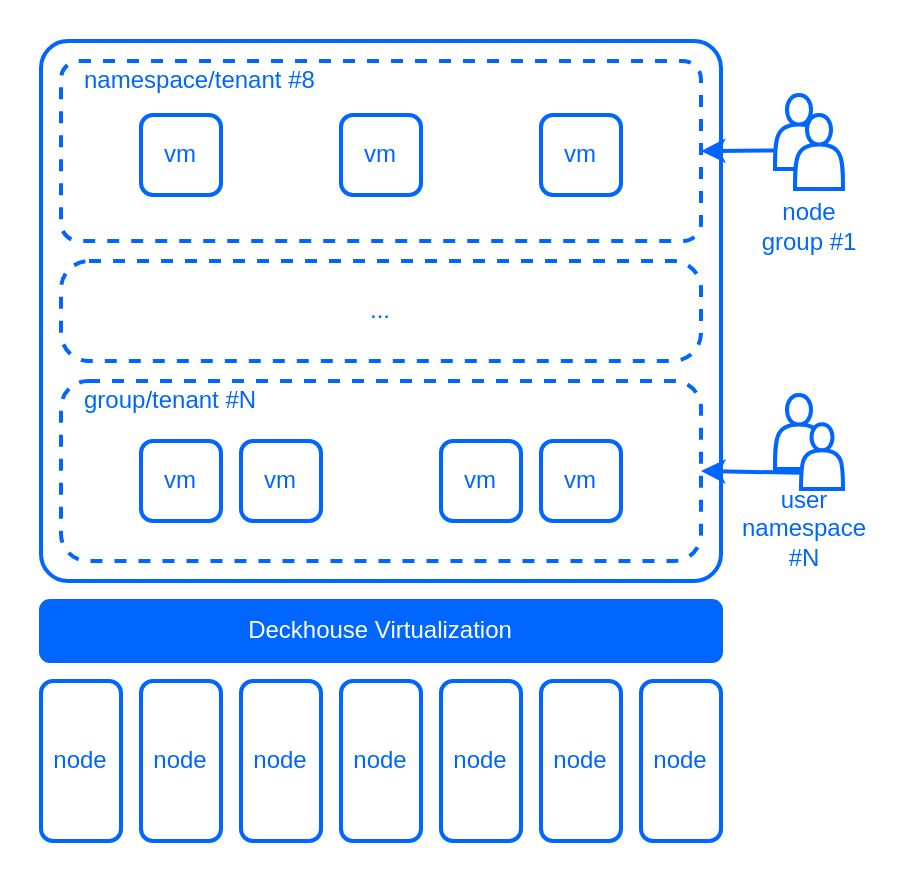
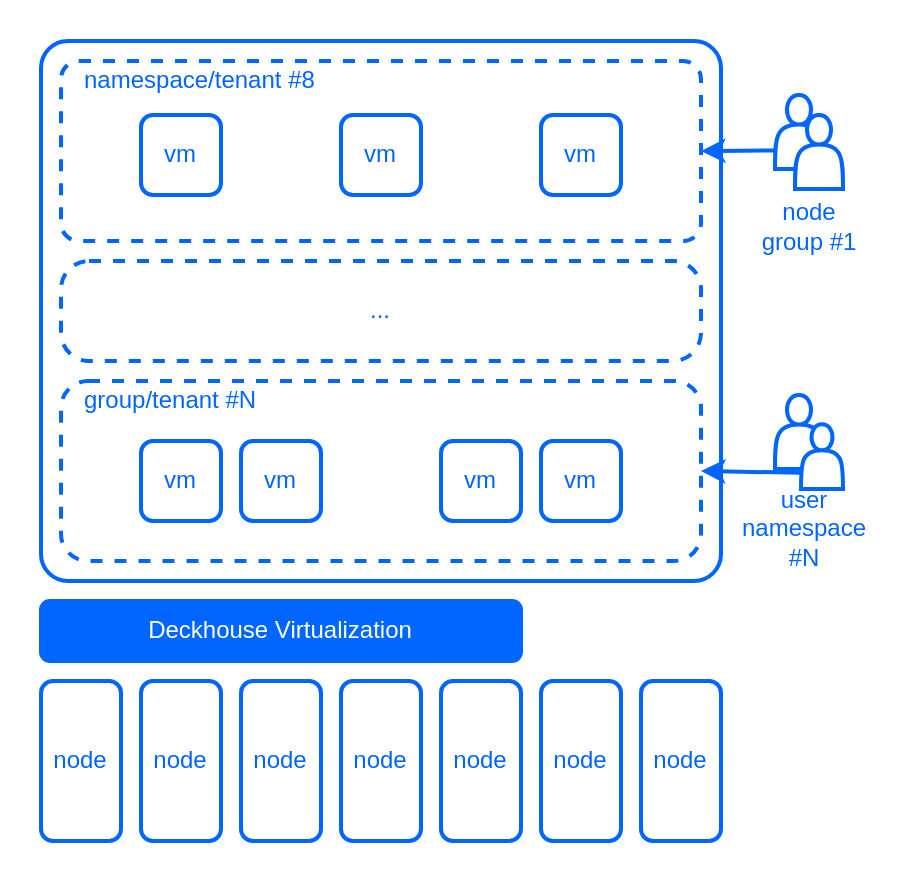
(381, 631) -> (281, 631)
